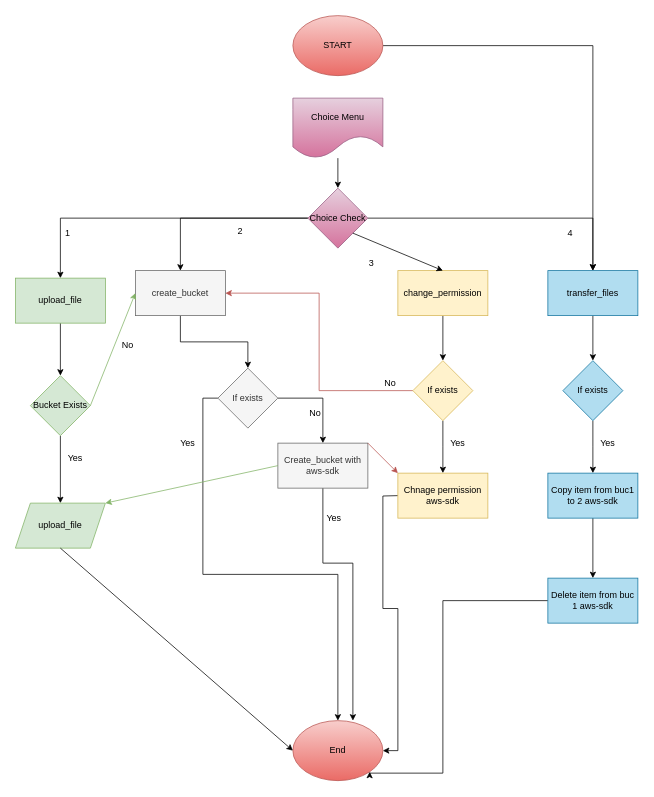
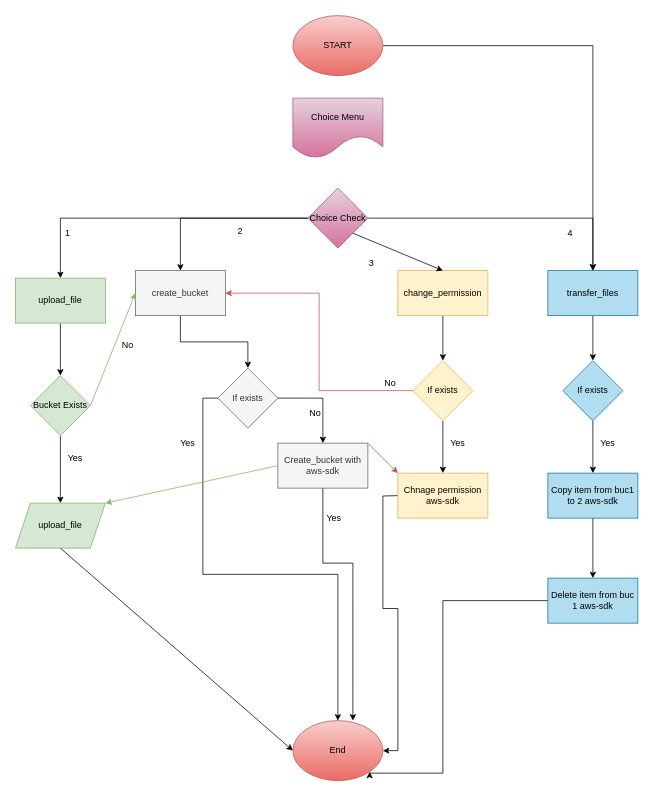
(338, 181) -> none
